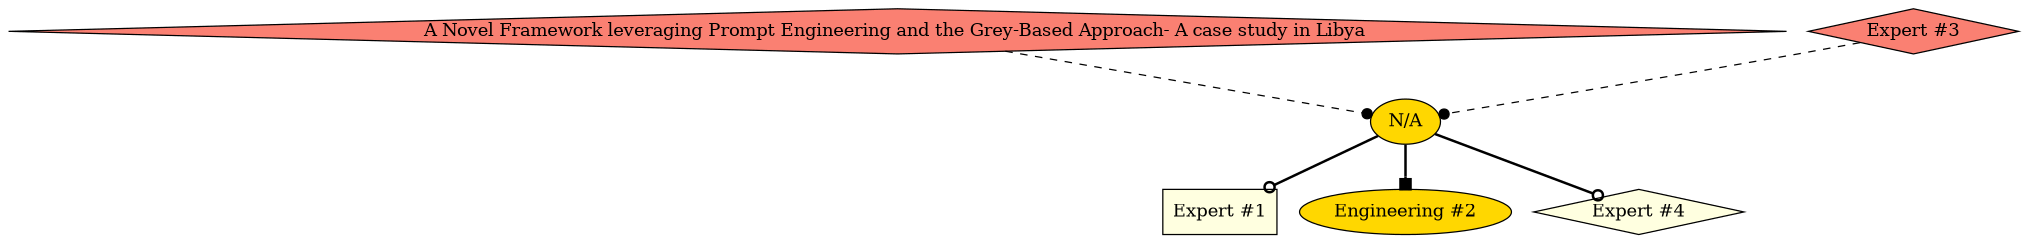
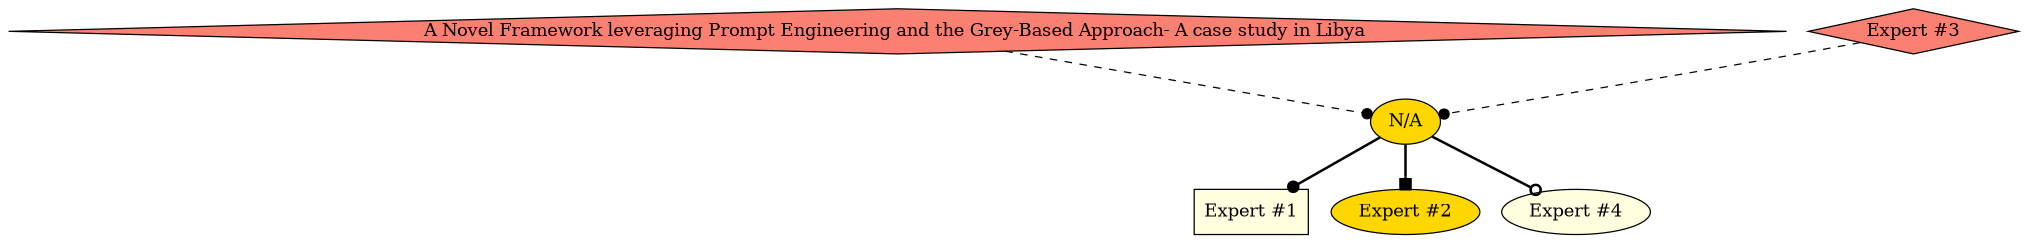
(1326, 160) -> (1339, 161)
(1406, 212) -> (1406, 212)
(1639, 212) -> (1576, 212)
